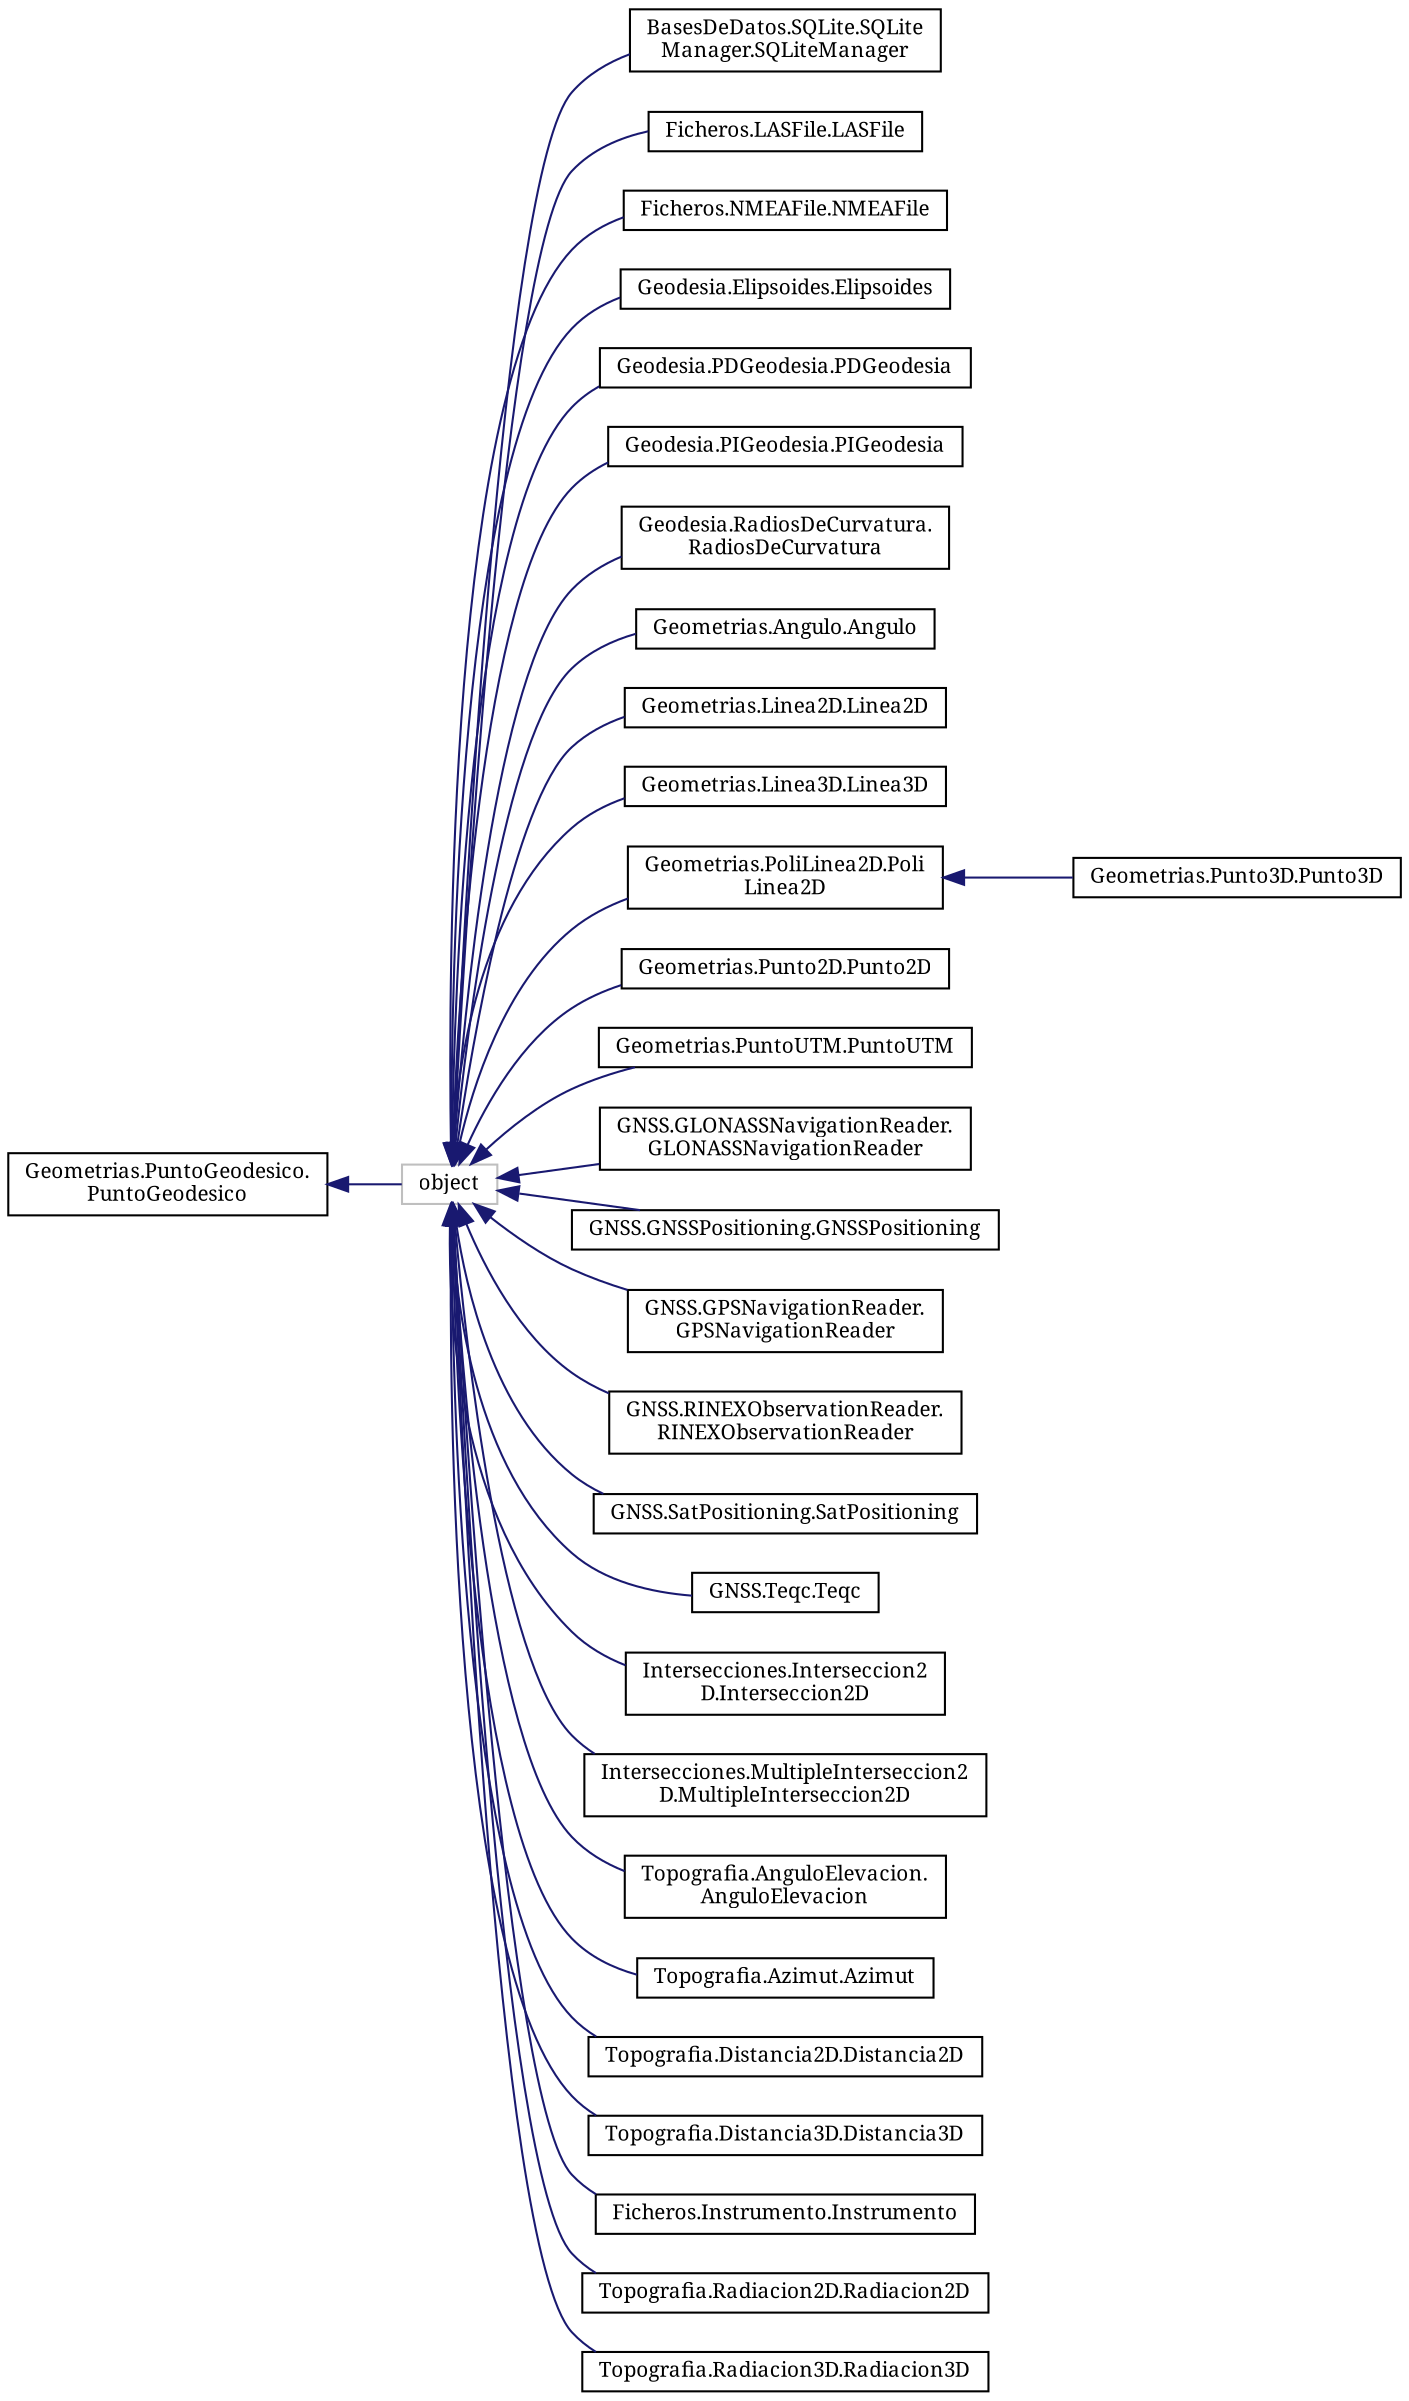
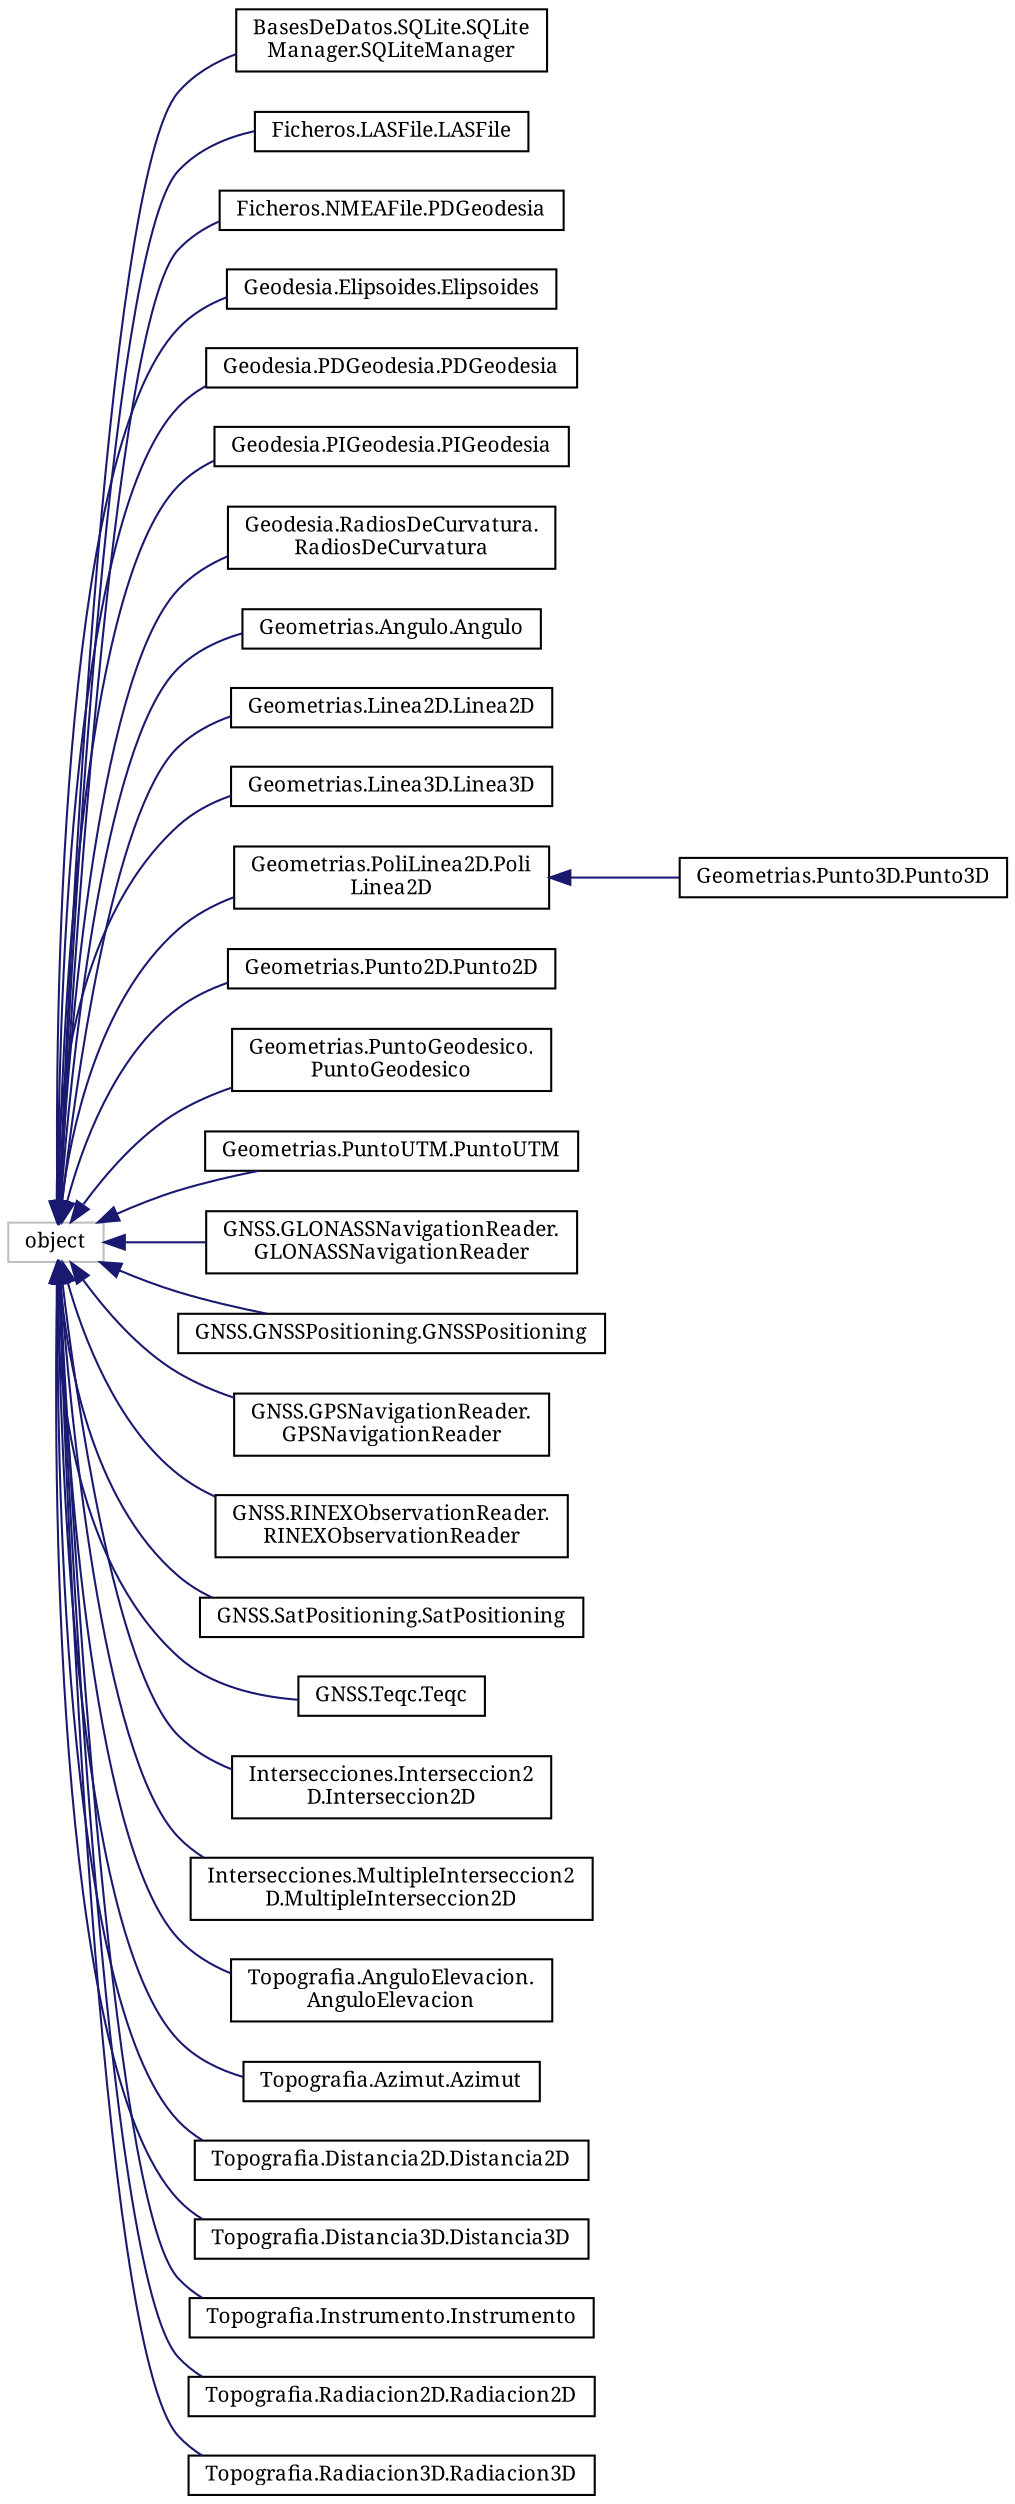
(785, 210) -> (392, 210)
(375, 1184) -> (148, 1133)
(785, 2214) -> (392, 2318)
